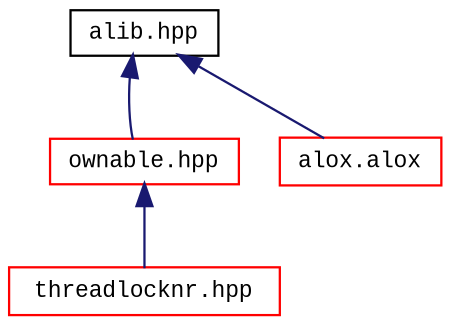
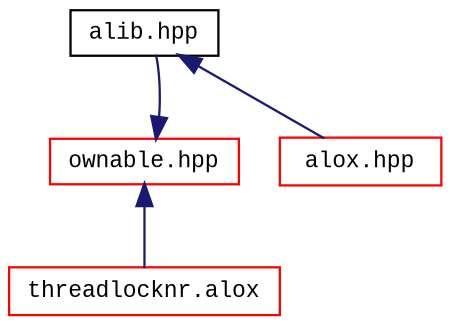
(129, 109) -> (160, 86)
(361, 162) -> (361, 162)
(144, 291) -> (144, 291)
